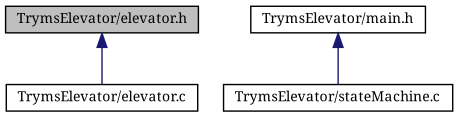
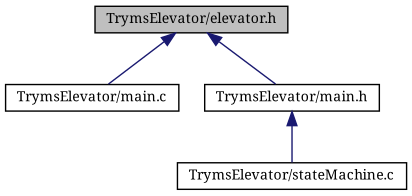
none -> (247, 63)
(102, 98) -> (92, 98)
